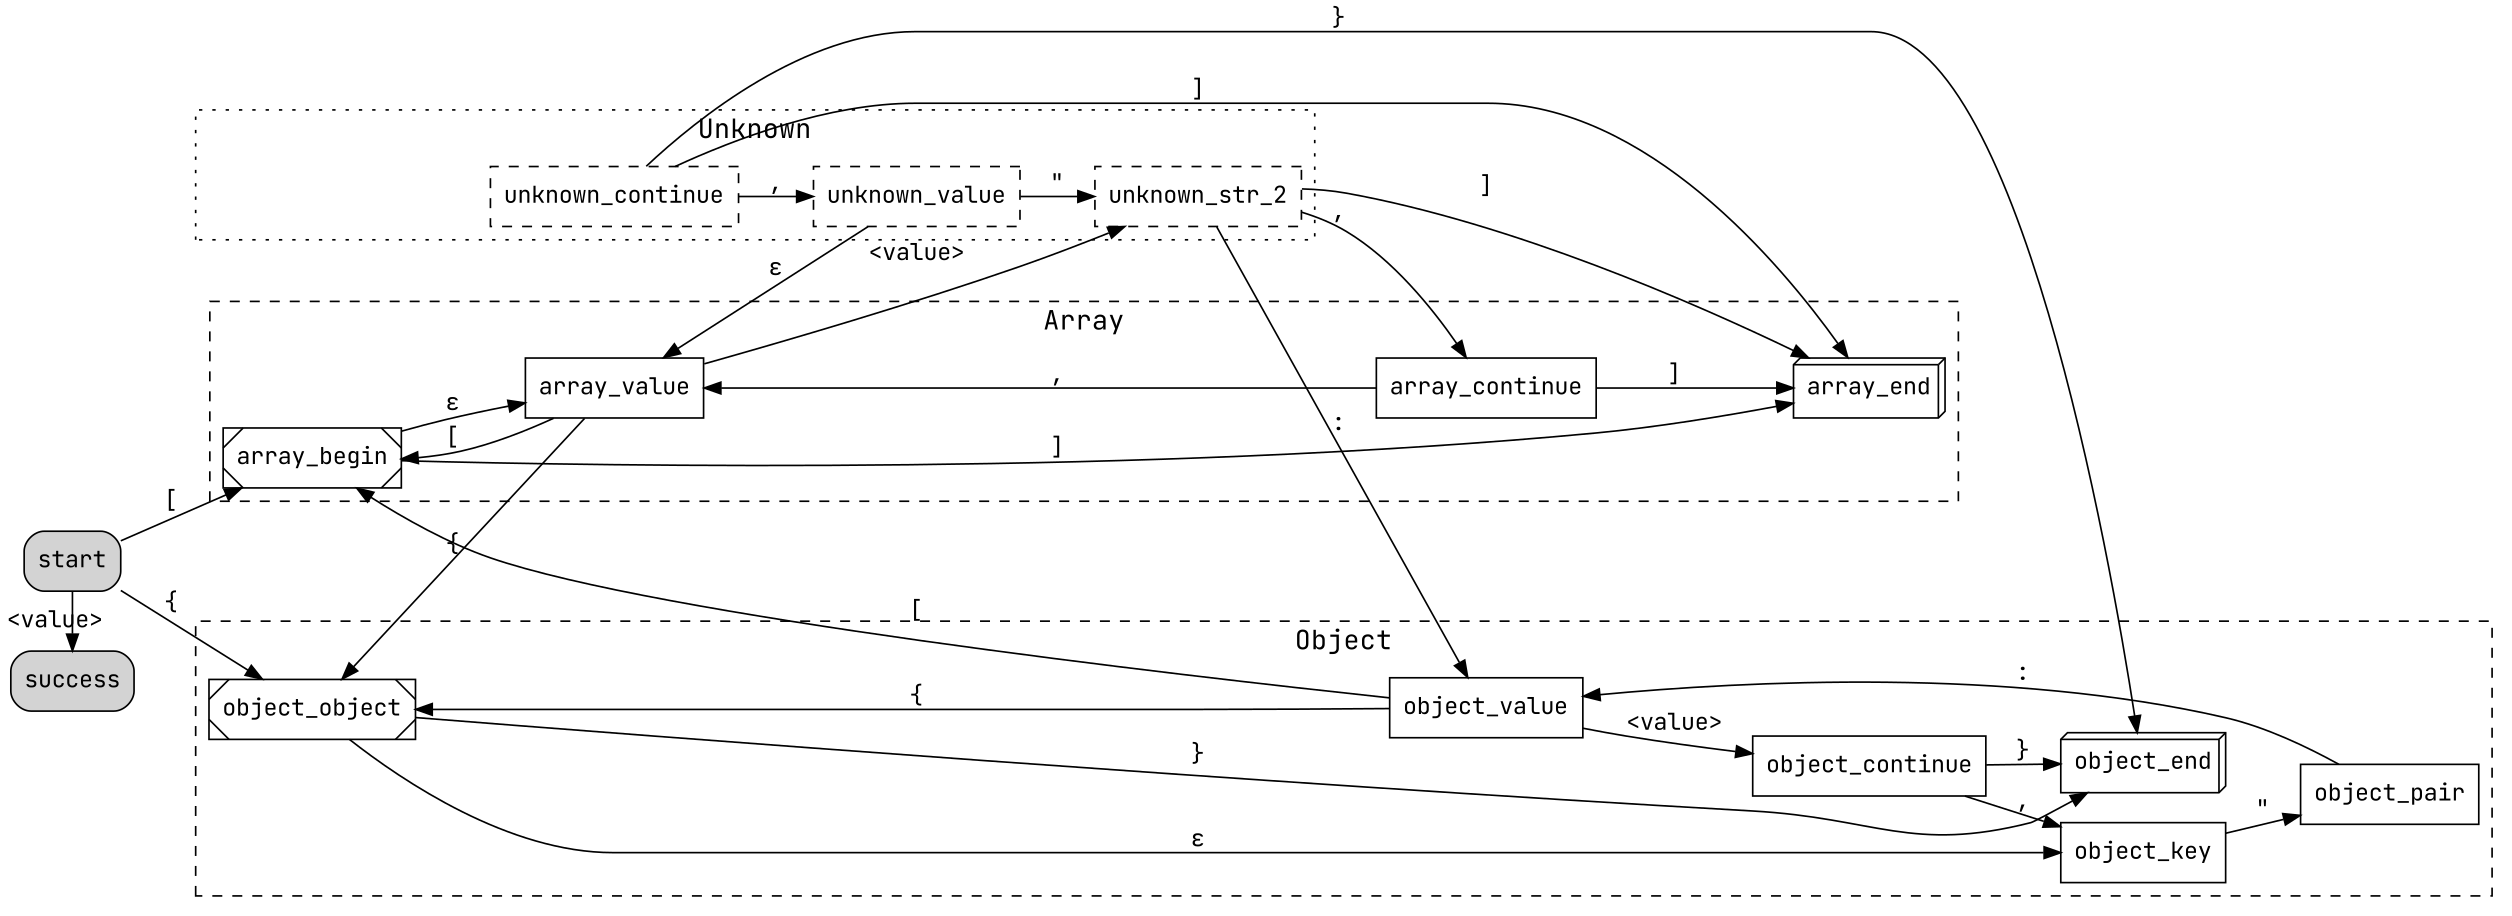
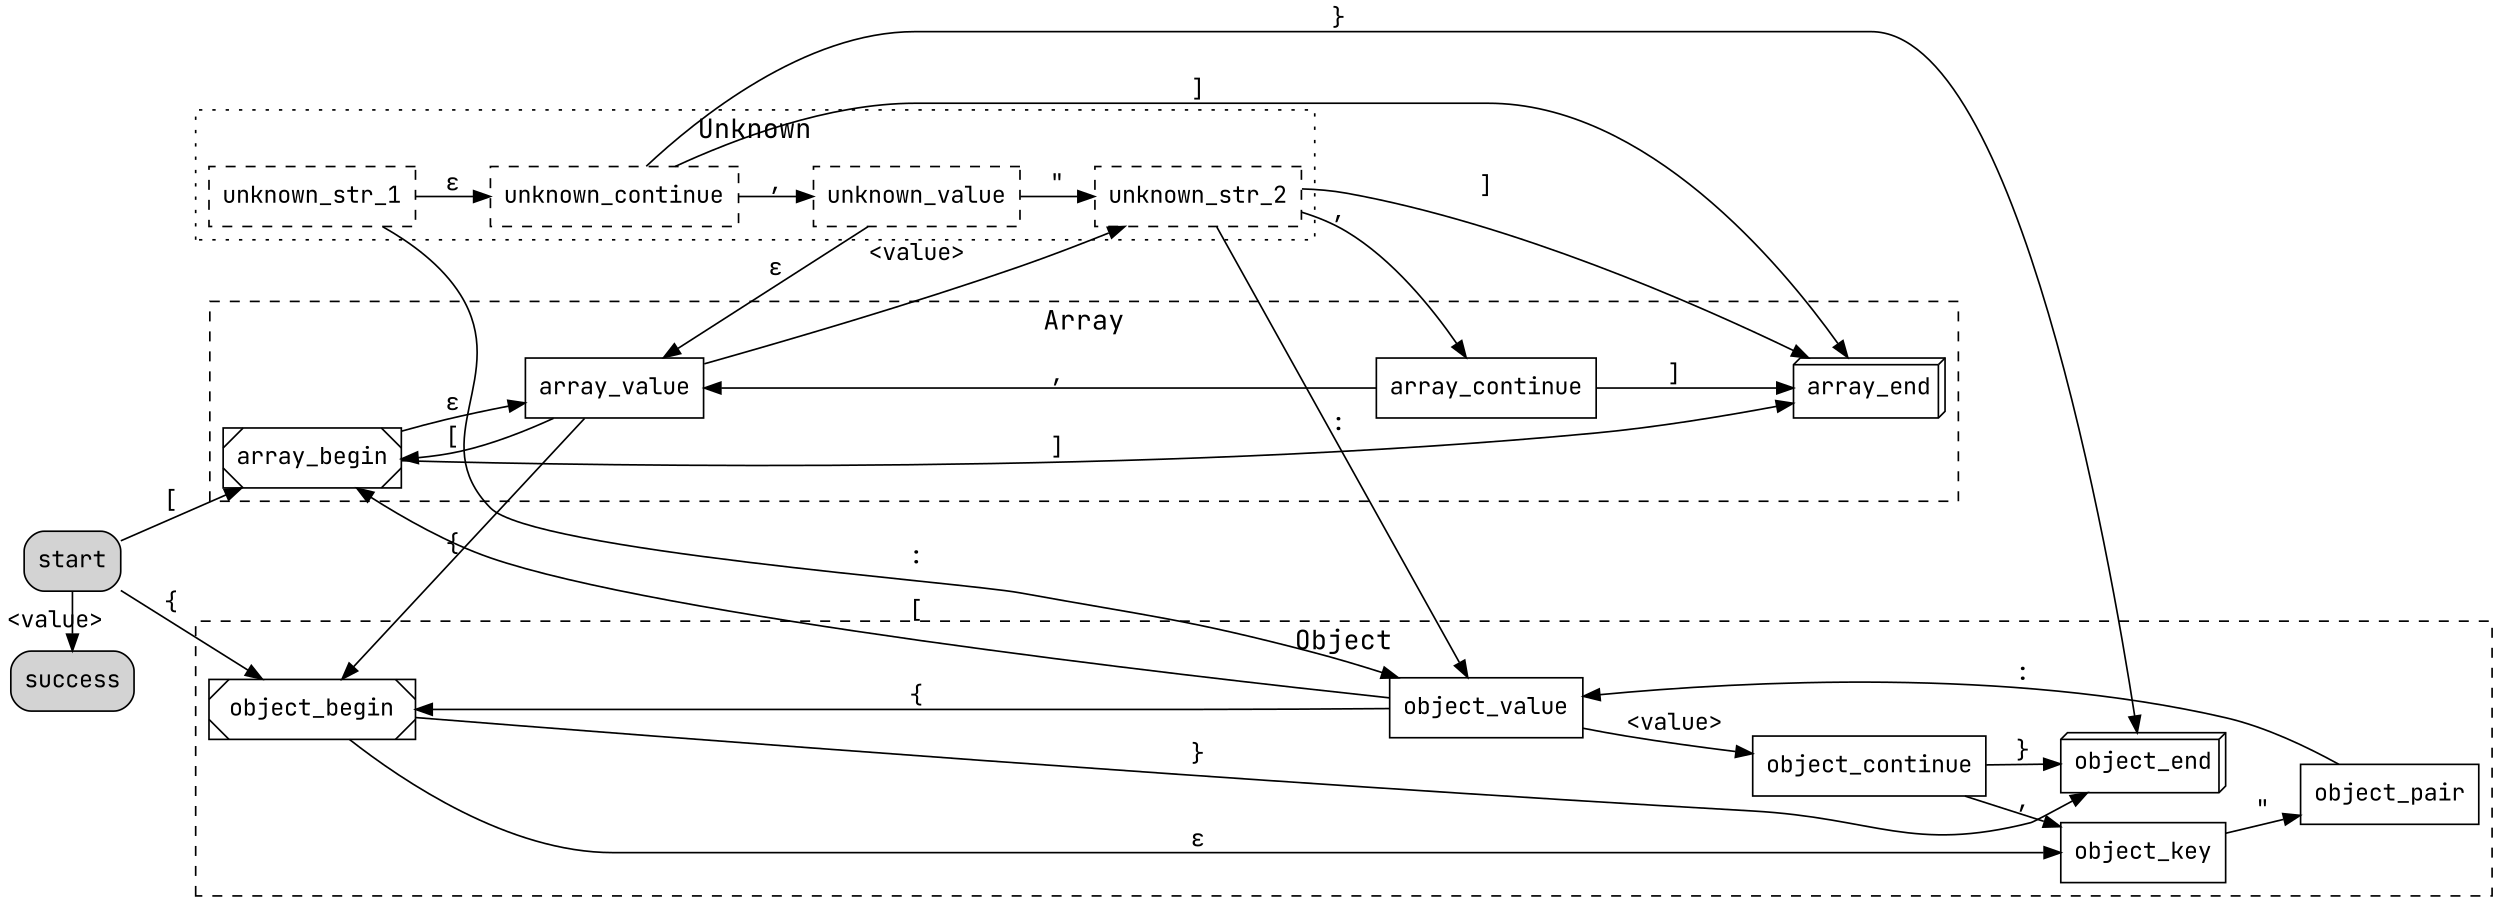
none -> (312, 197)
(312, 709) -> (312, 709)
